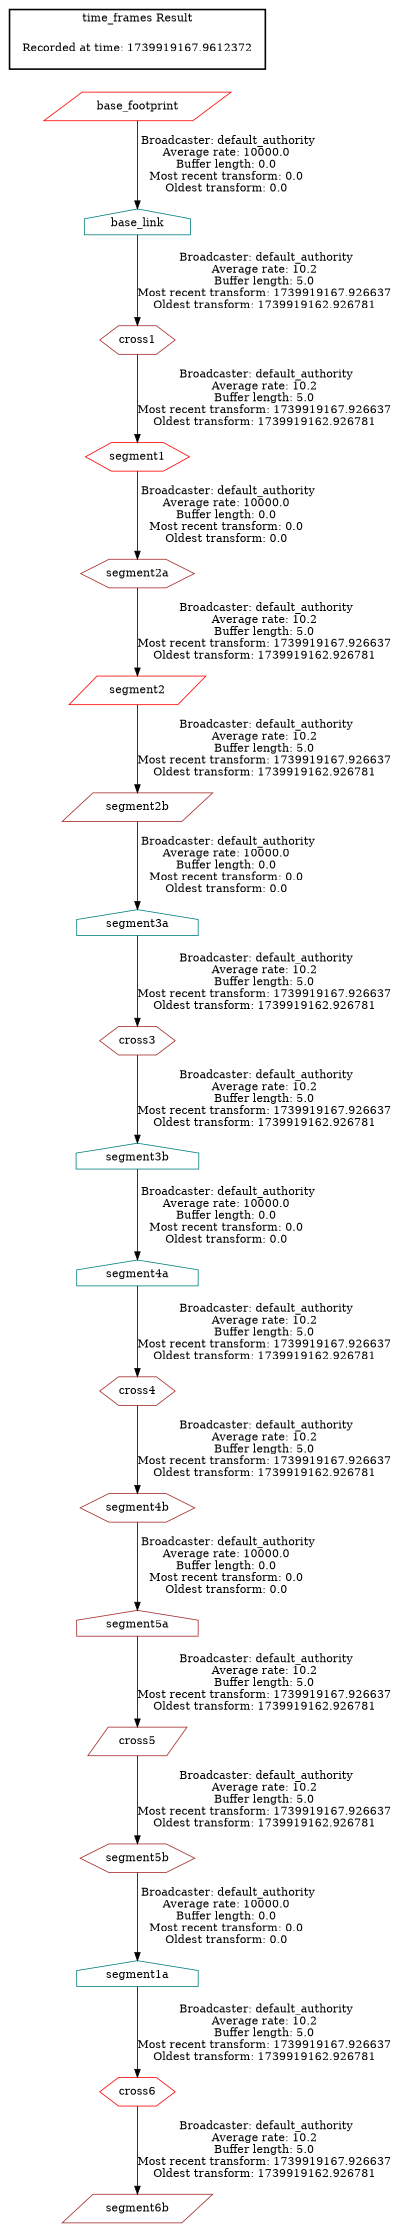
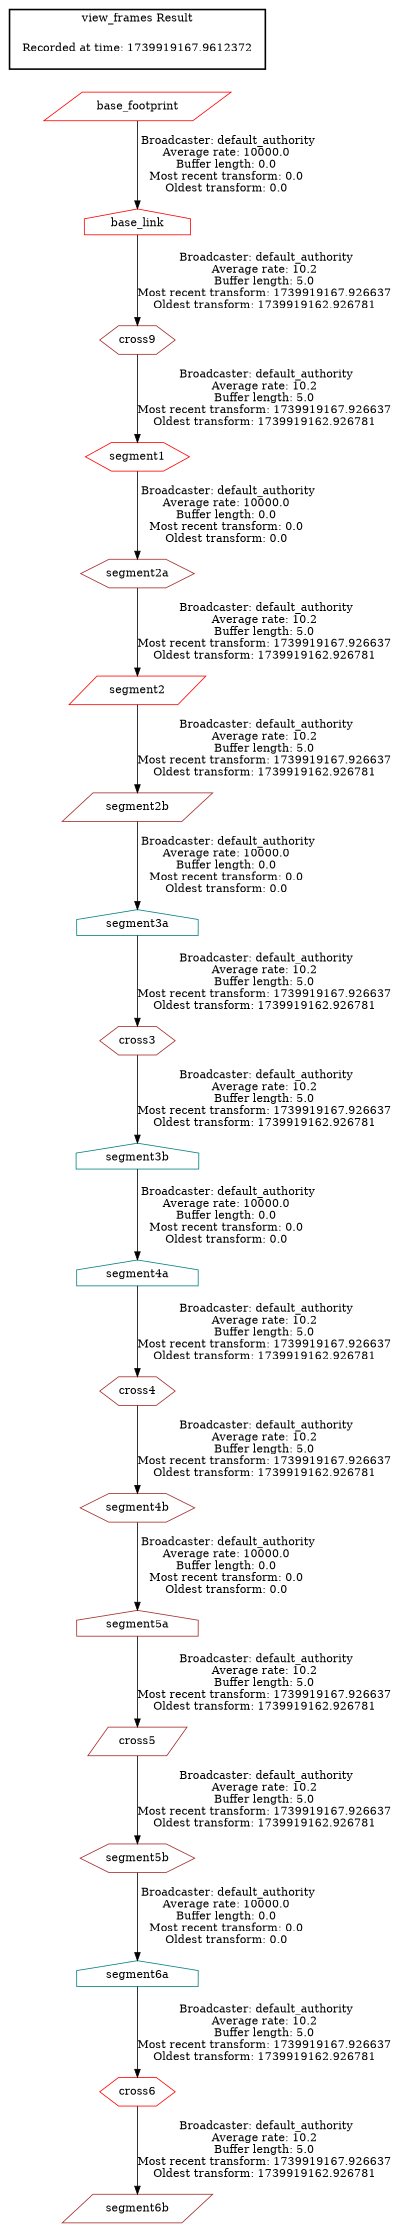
(137, 19) -> (137, 19)
(137, 223) -> (137, 223)
(137, 340) -> (137, 340)
(137, 1975) -> (137, 1975)
